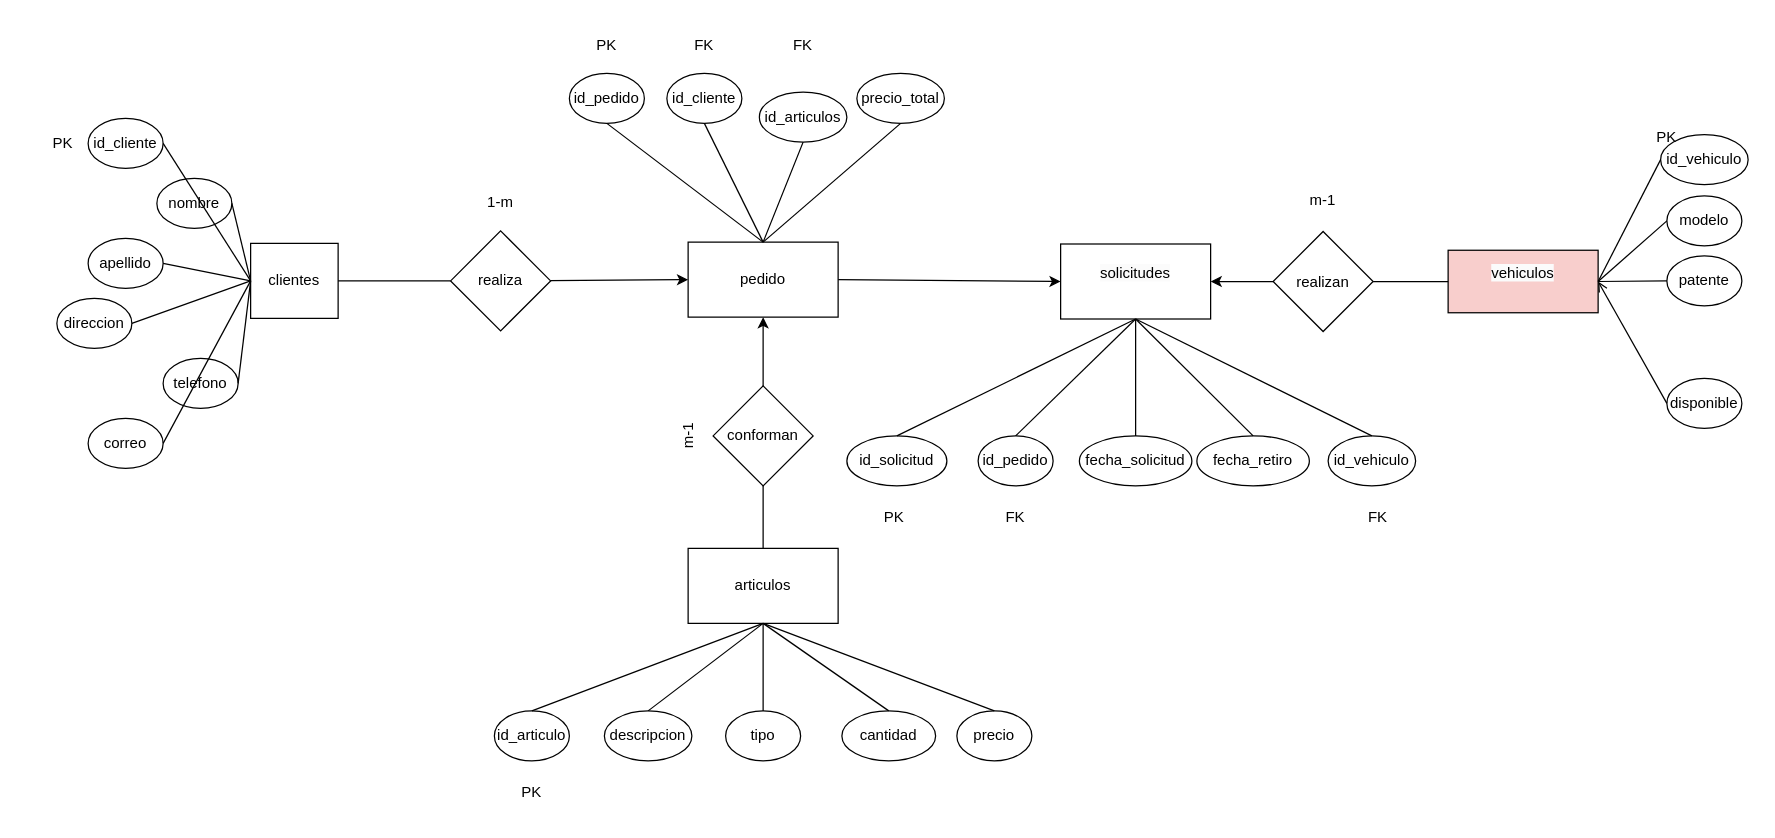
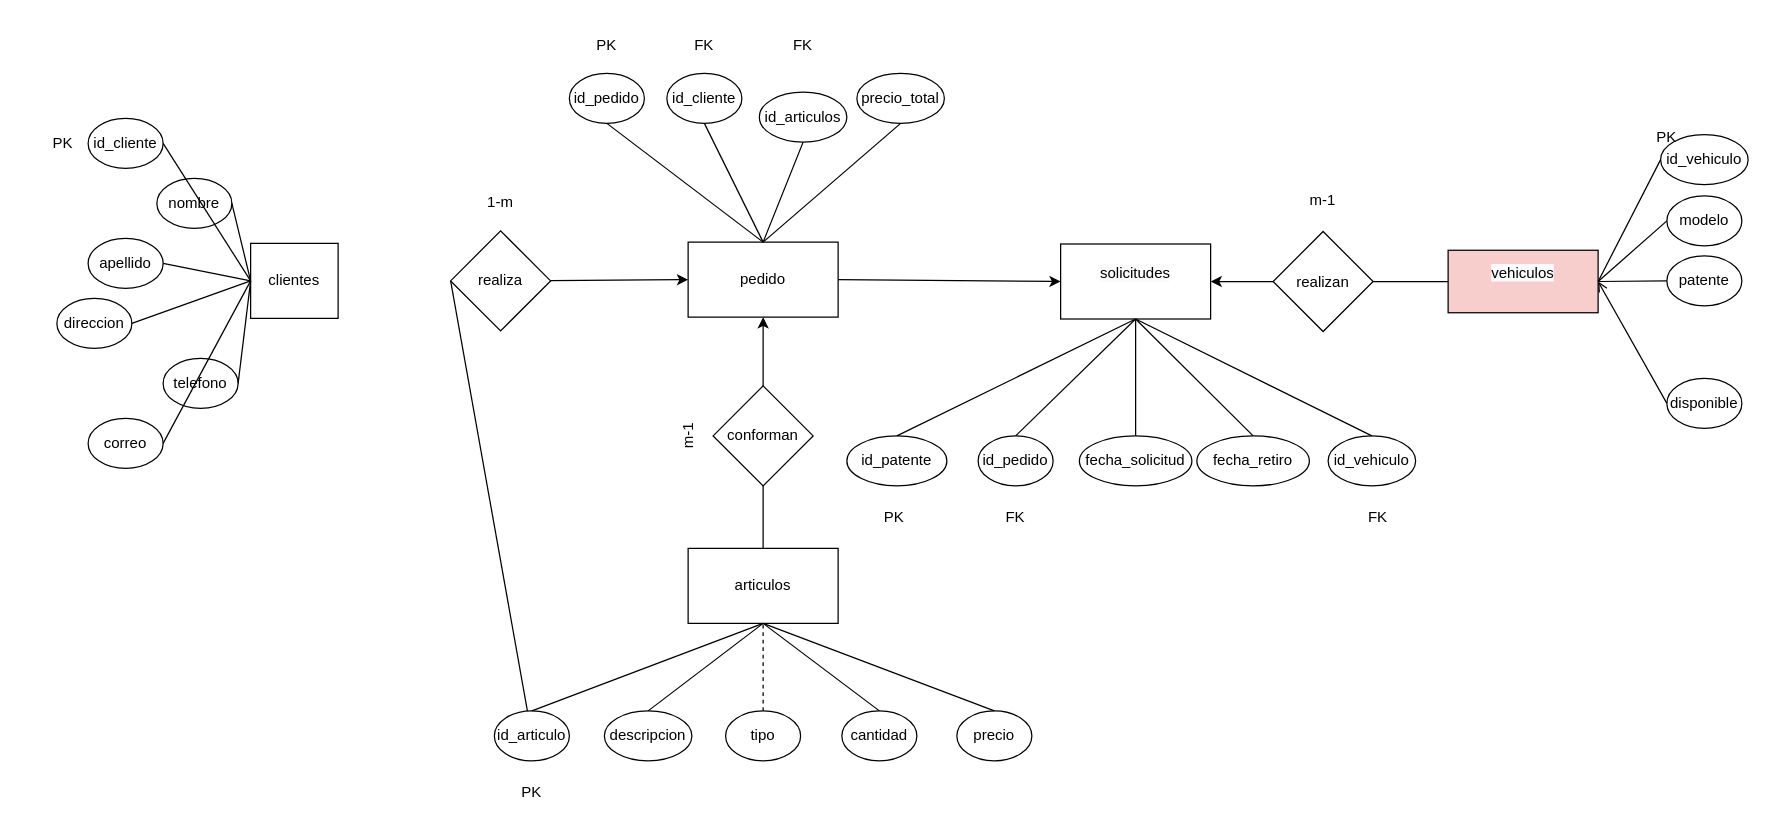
(394, 281) -> (489, 496)
(897, 461) -> (897, 461)
(763, 667) -> (763, 667)
(889, 736) -> (879, 736)
